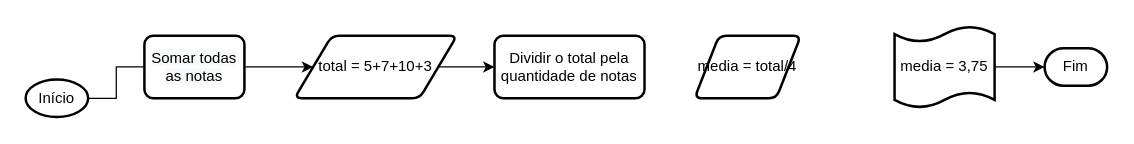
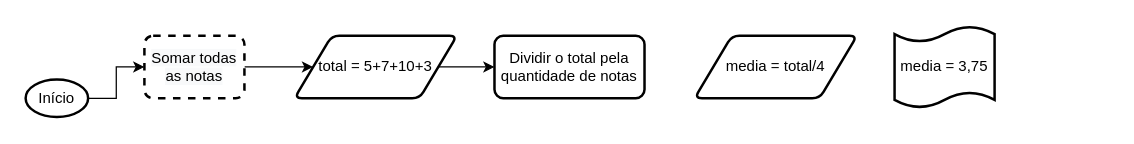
(137, 67) -> (134, 67)
(194, 67) -> (194, 67)
(748, 67) -> (776, 67)
(1015, 67) -> none
(1076, 67) -> none
